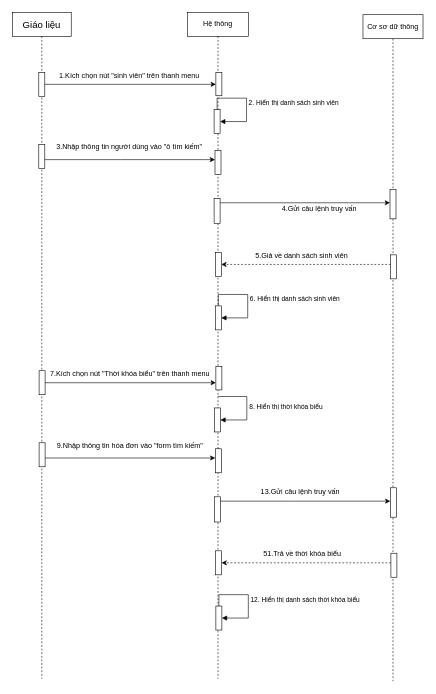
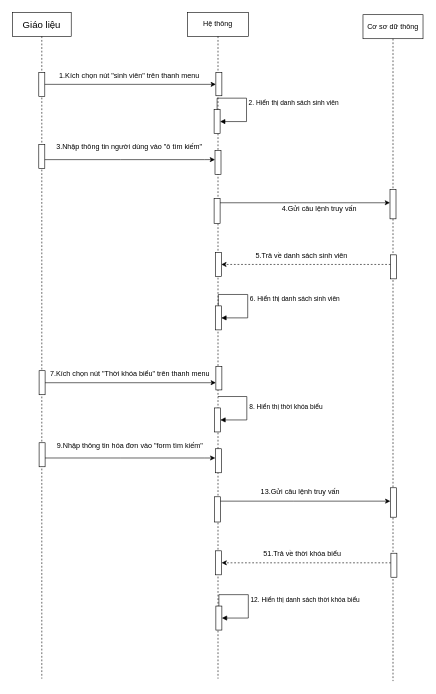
(302, 255) -> (302, 255)
